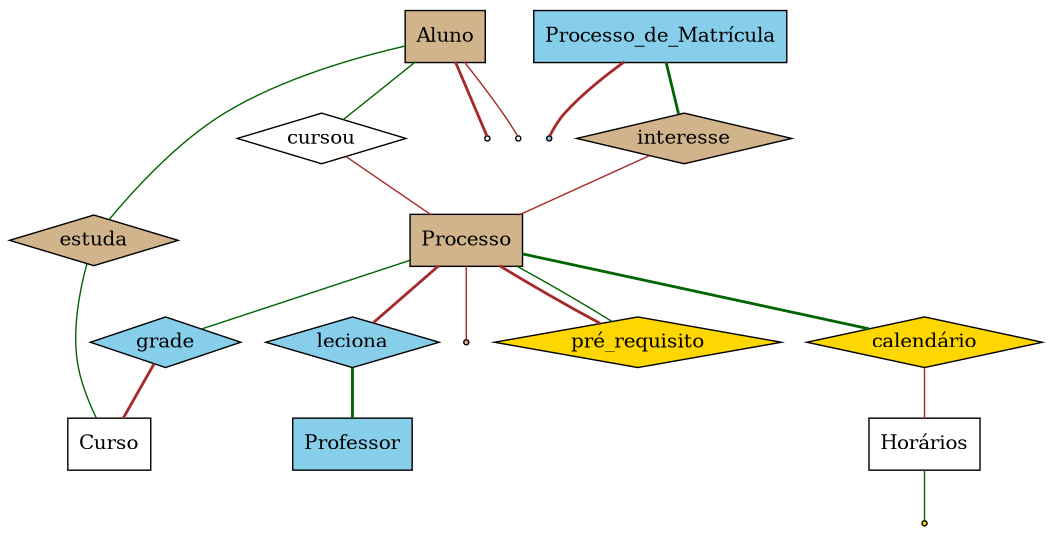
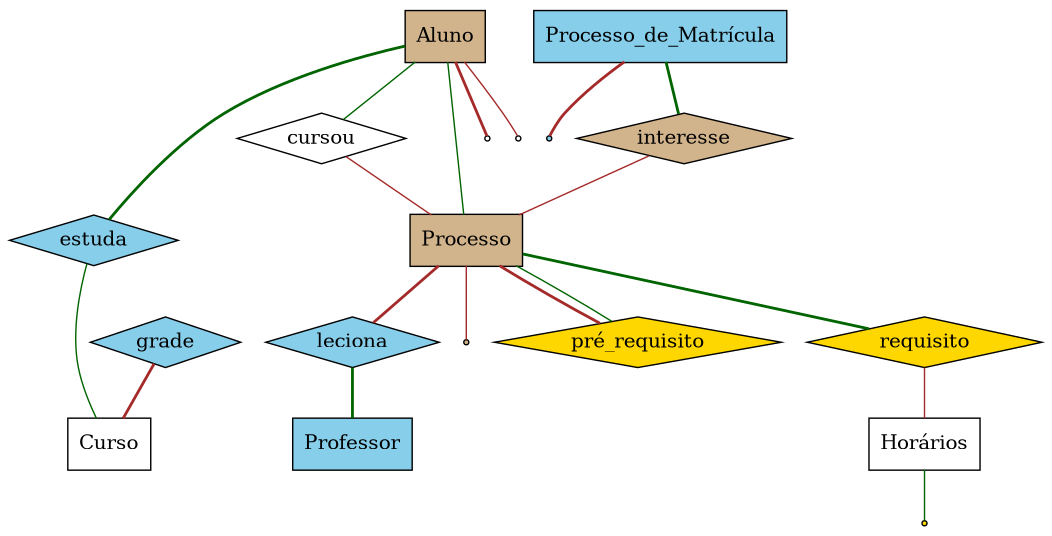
(240, 104) -> (240, 104)
(94, 240) -> (94, 240)
(306, 295) -> (456, 138)
(925, 342) -> (925, 342)
